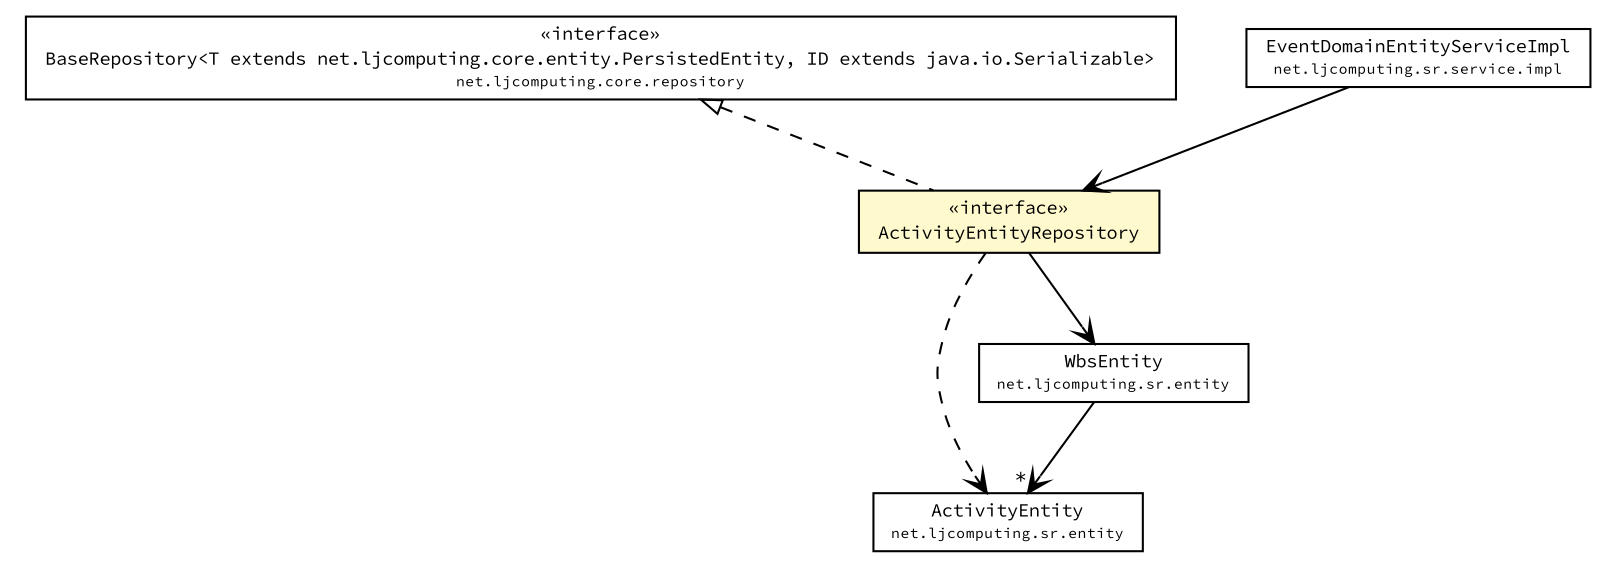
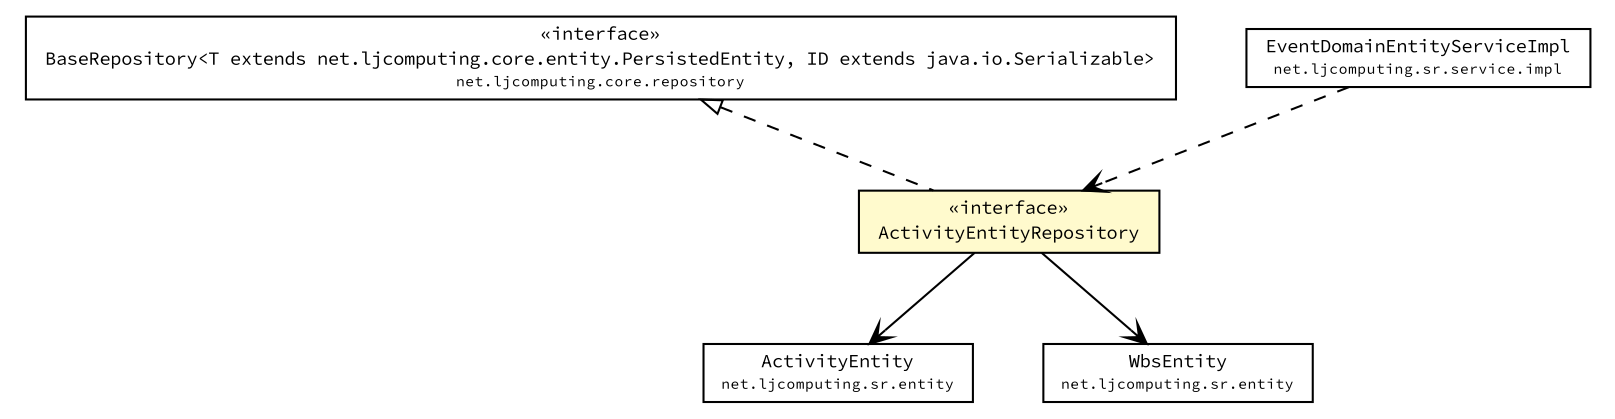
(1226, 135) -> (1226, 135)
(938, 363) -> (930, 292)
(1067, 439) -> none
